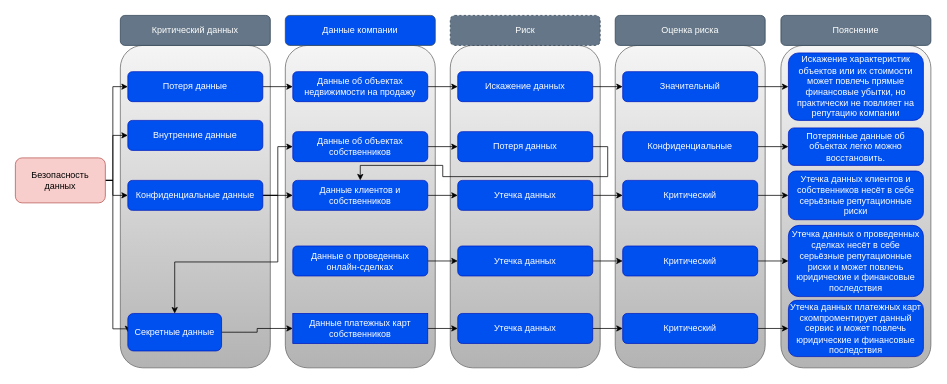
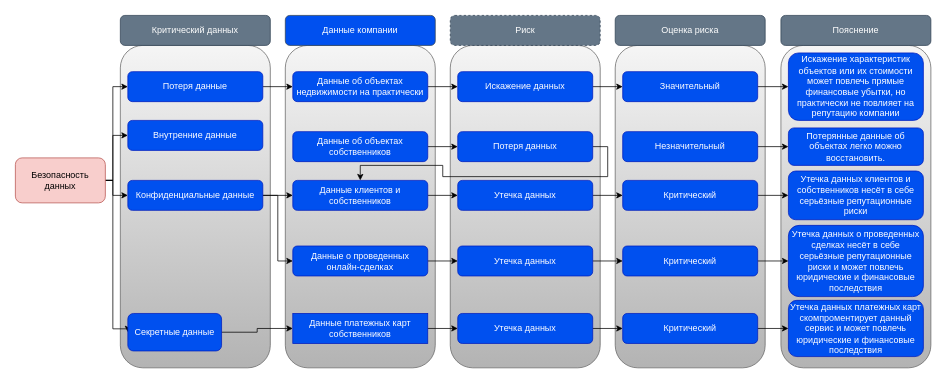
(360, 87) -> (360, 87)
(690, 147) -> (690, 147)
(278, 165) -> none
(175, 284) -> (279, 261)
